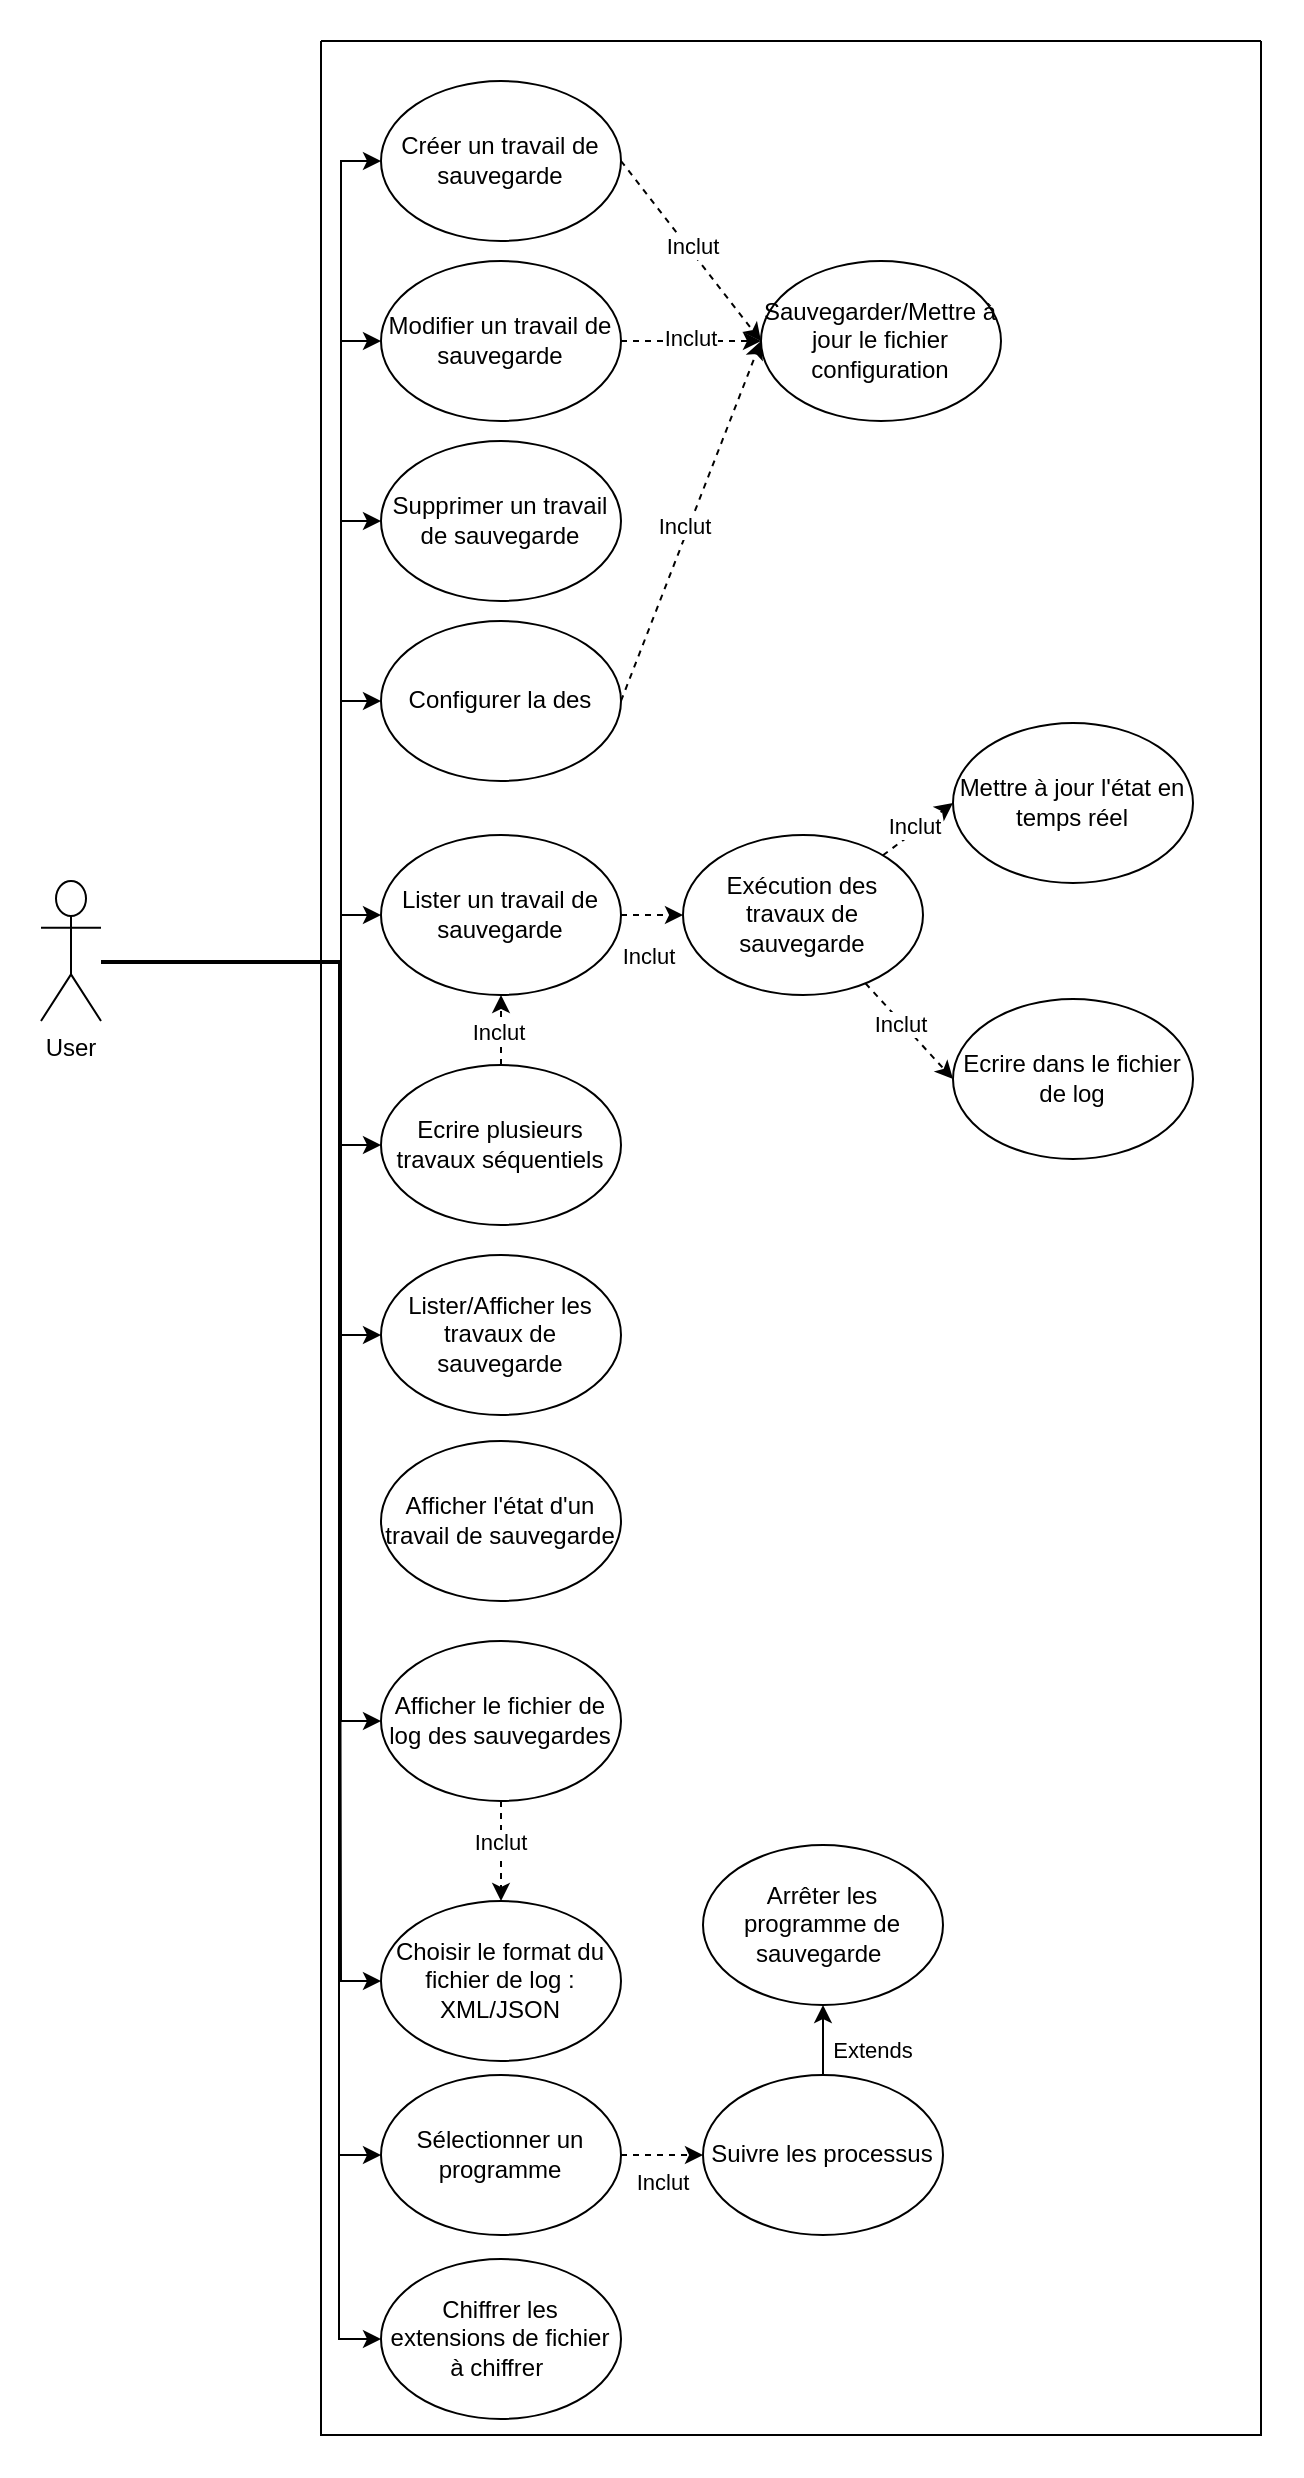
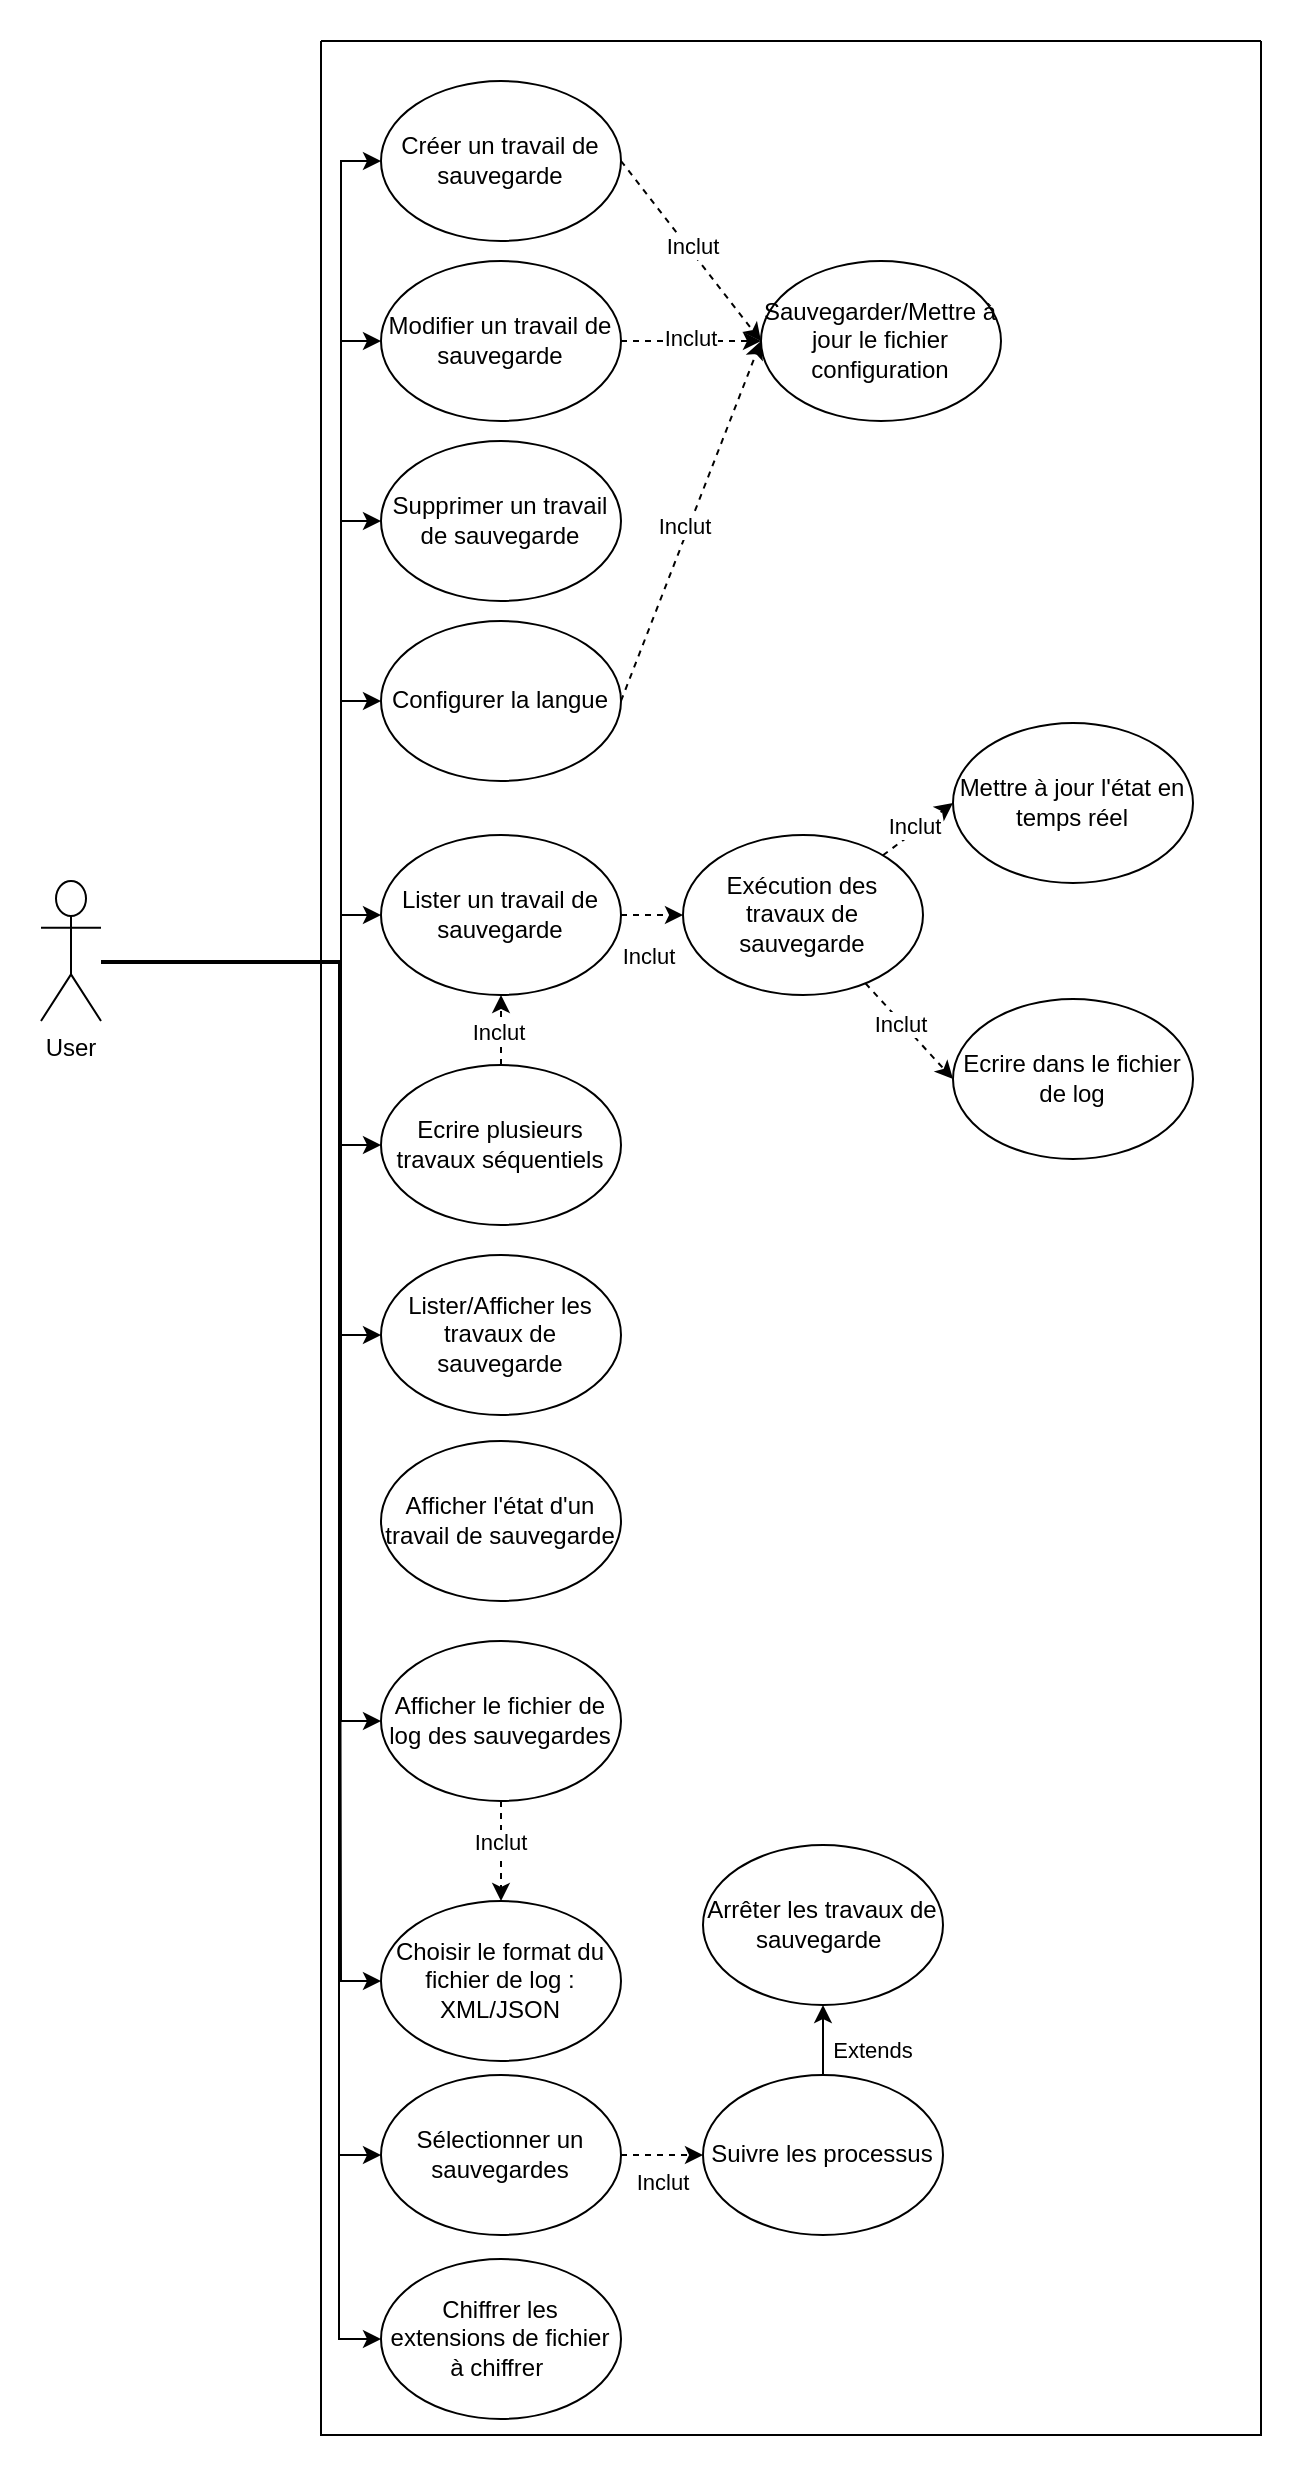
(501, 701) -> (501, 701)
(823, 1925) -> (823, 1925)
(501, 2155) -> (501, 2155)
